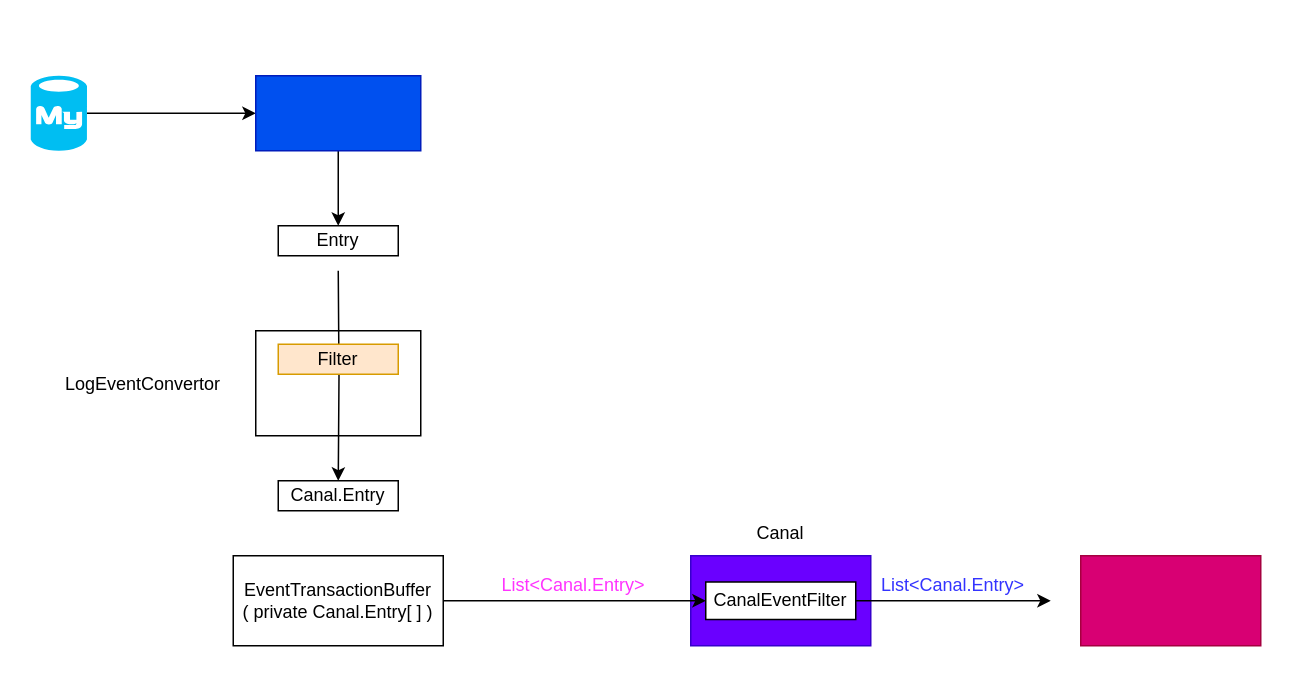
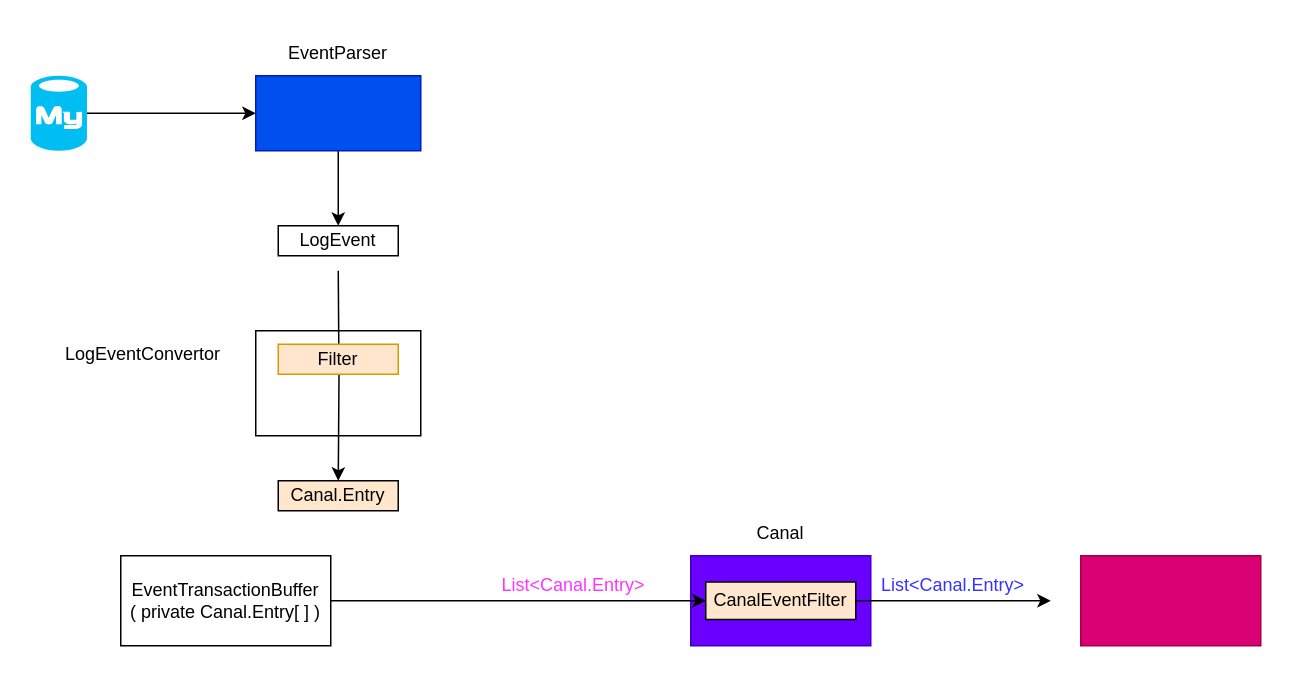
none -> (338, 53)
(338, 241) -> (338, 241)
(143, 385) -> (143, 355)
(338, 496) -> (338, 496)
(338, 601) -> (226, 601)
(781, 601) -> (781, 601)
